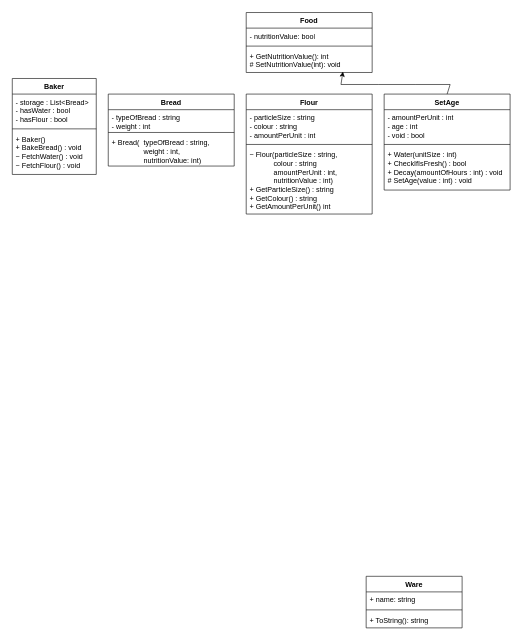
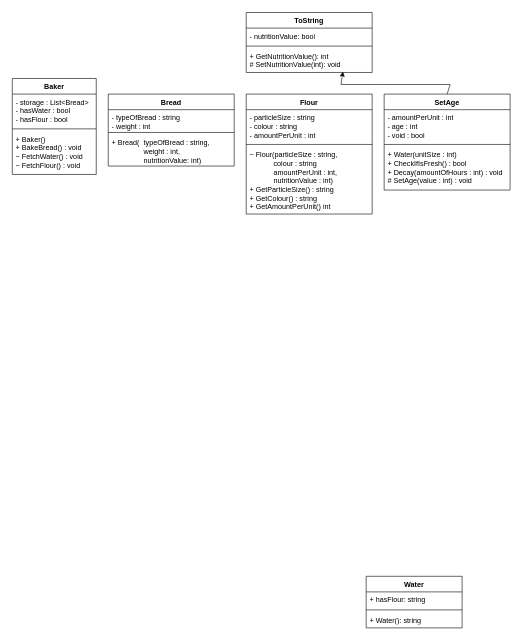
(309, 21) -> (309, 21)
(414, 585) -> (414, 585)
(394, 600) -> (402, 600)
(406, 621) -> (400, 621)
